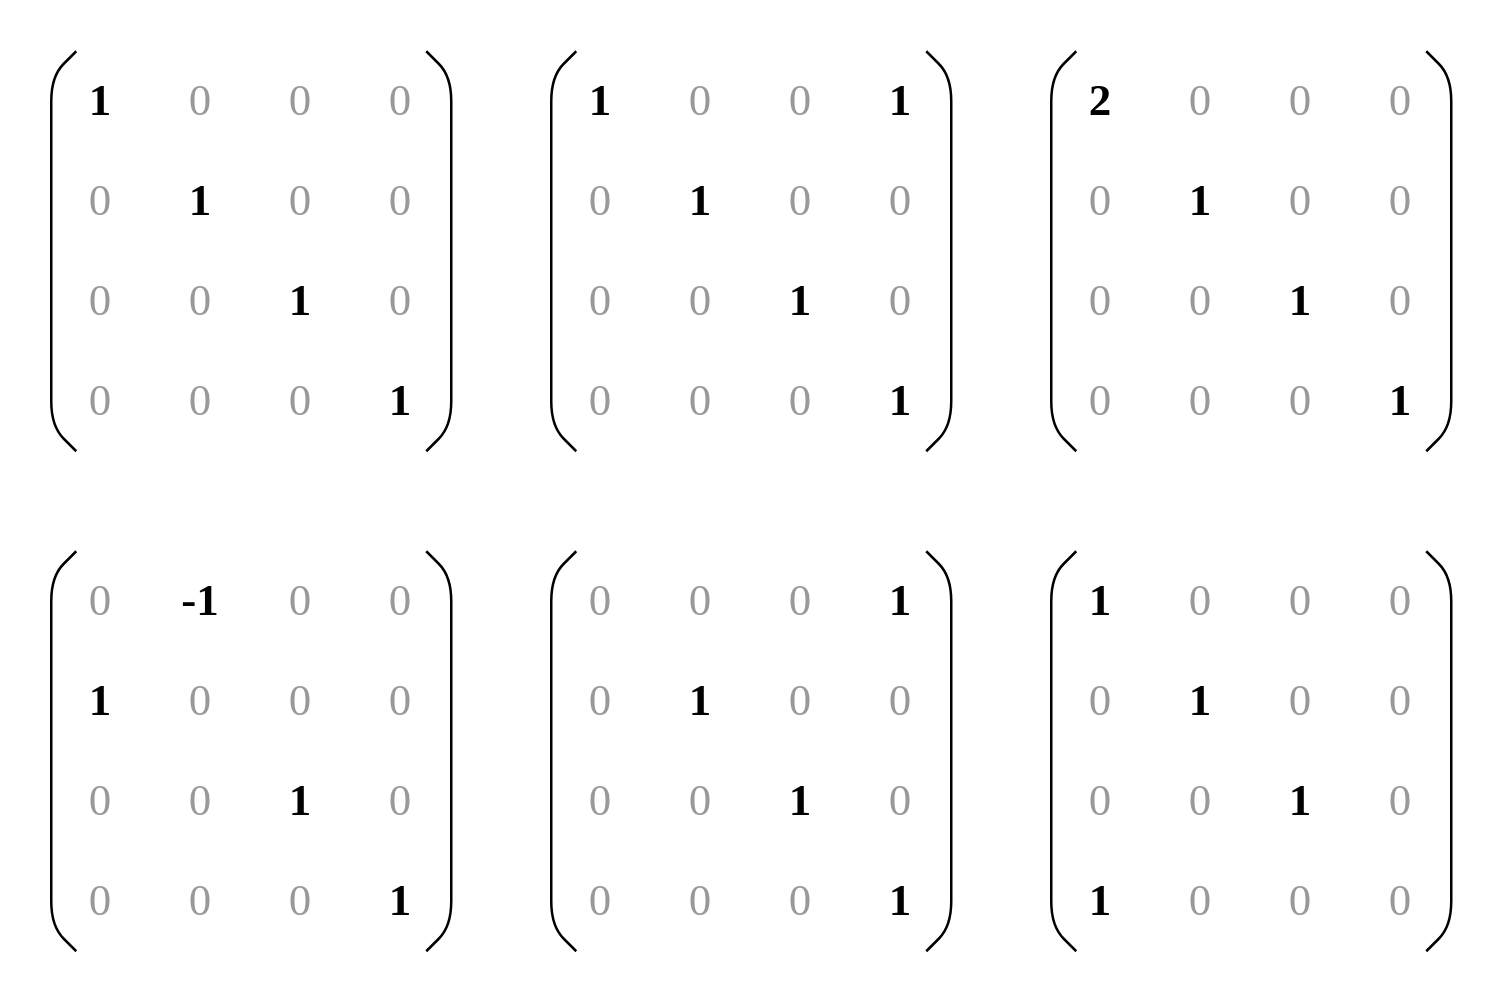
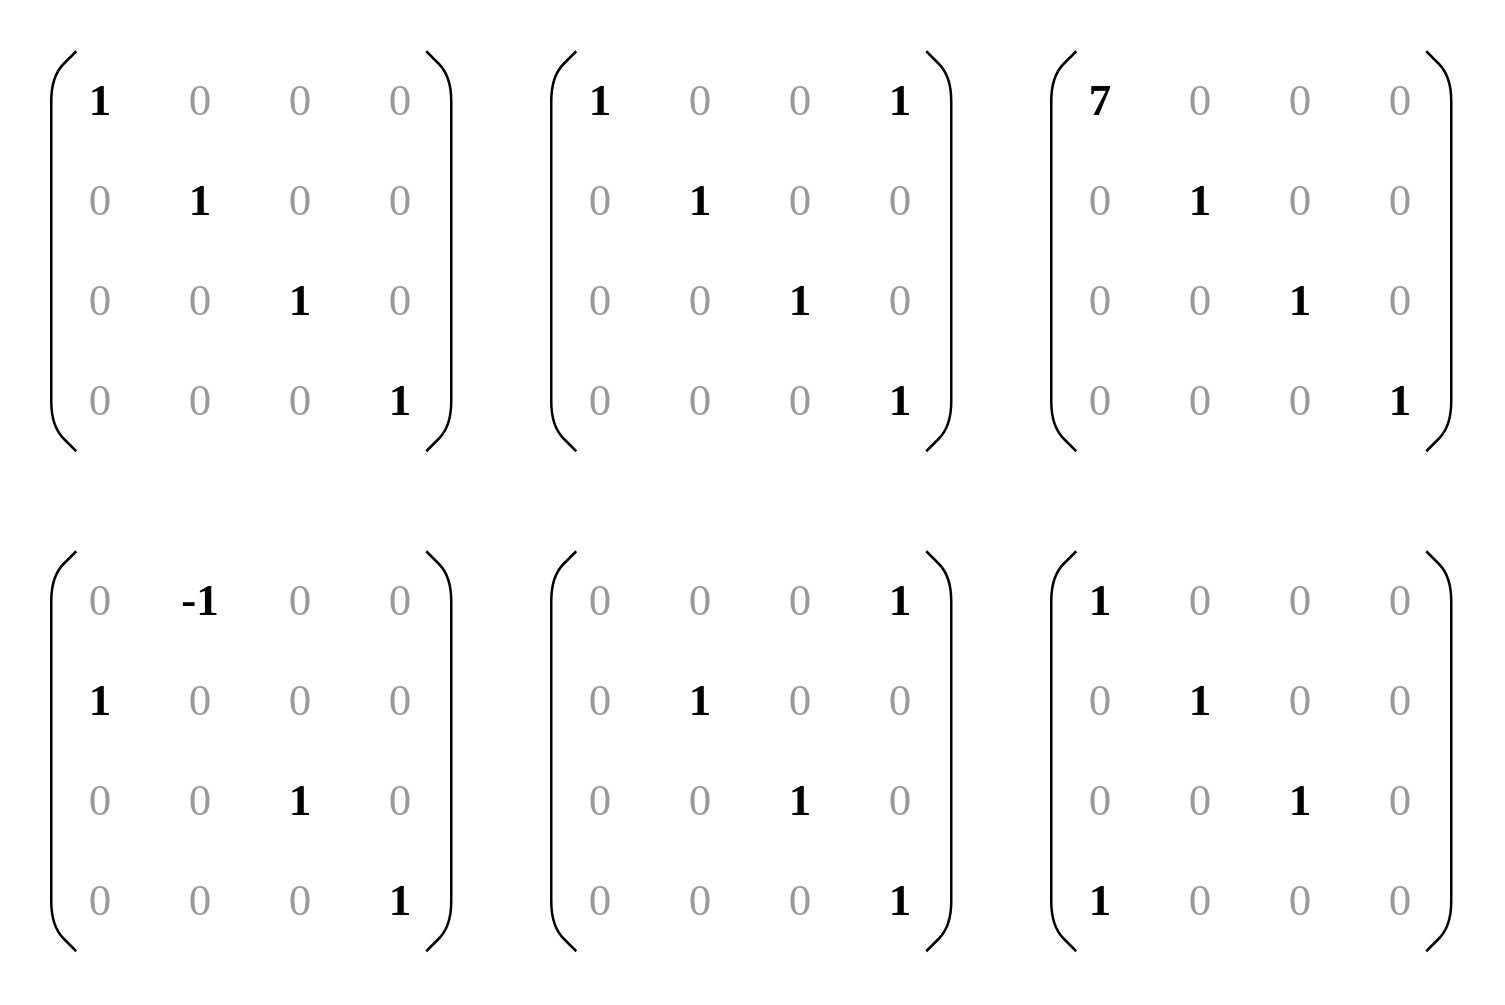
(1101, 101) -> (1101, 101)
